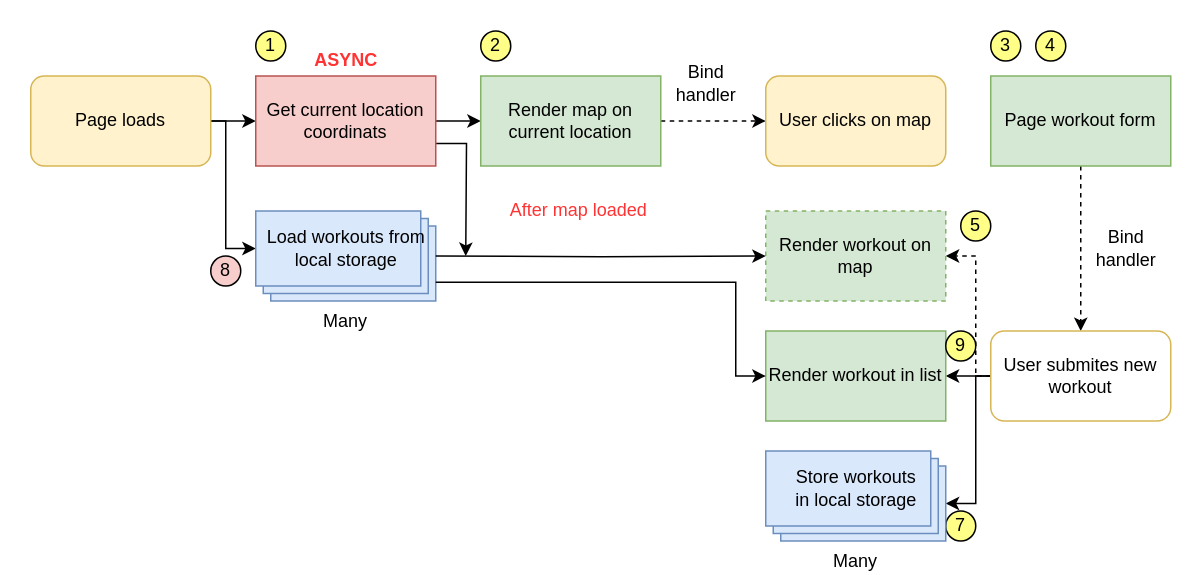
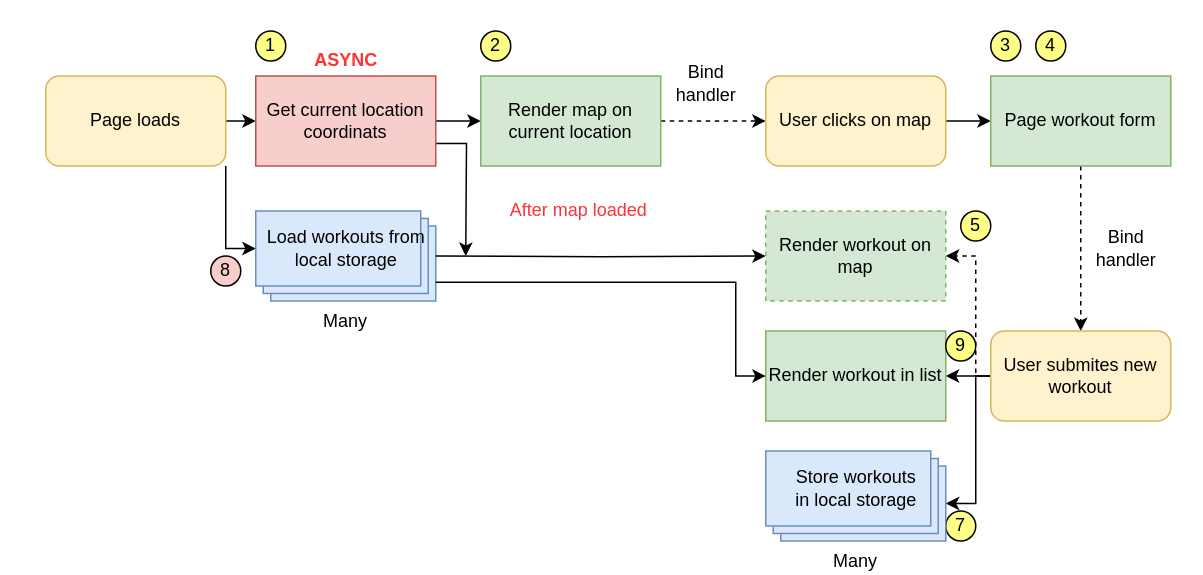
(121, 121) -> (136, 121)
none -> (974, 121)
(1081, 376) -> (1081, 376)
